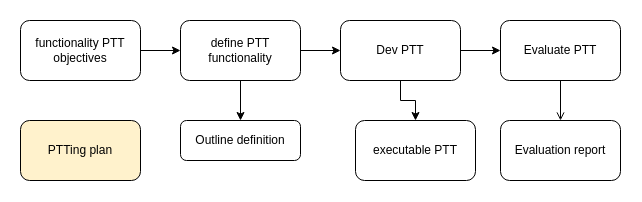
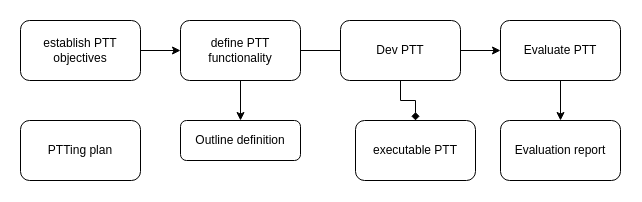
(81, 51) -> (81, 51)
(332, 51) -> (335, 51)
(416, 112) -> (416, 111)
(561, 114) -> (561, 112)
(81, 151) -> (81, 151)
